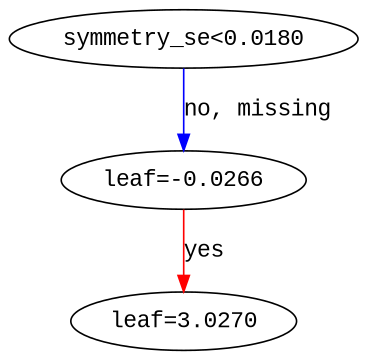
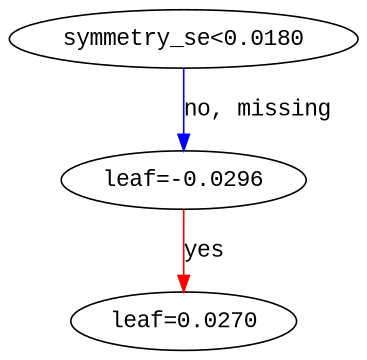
(184, 180) -> (184, 180)
(184, 321) -> (184, 321)
